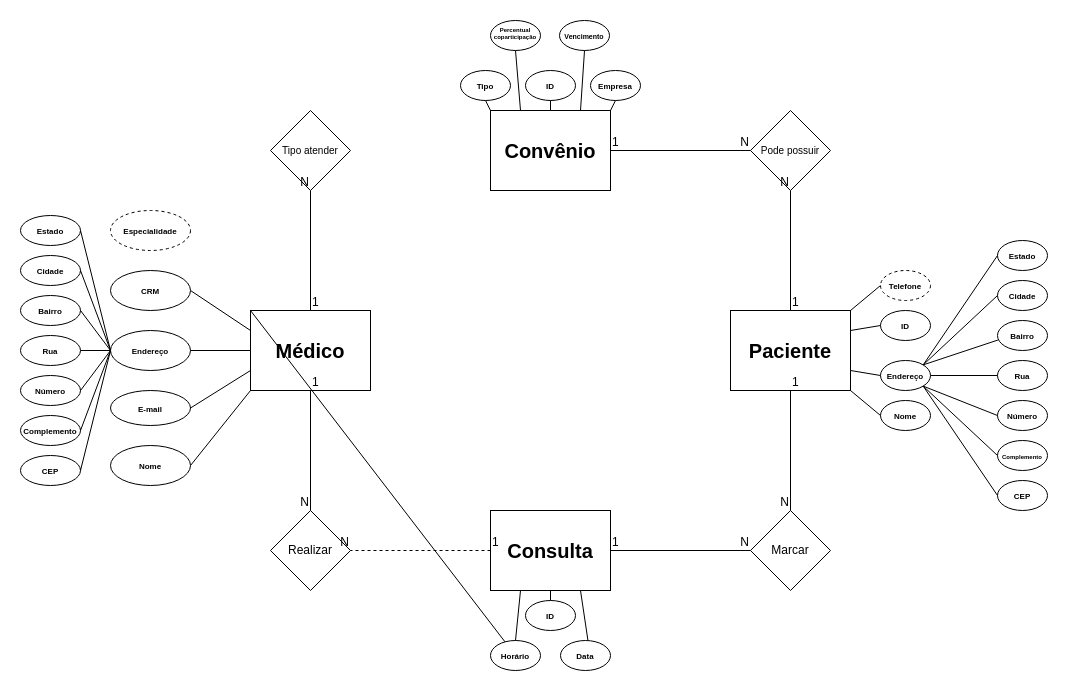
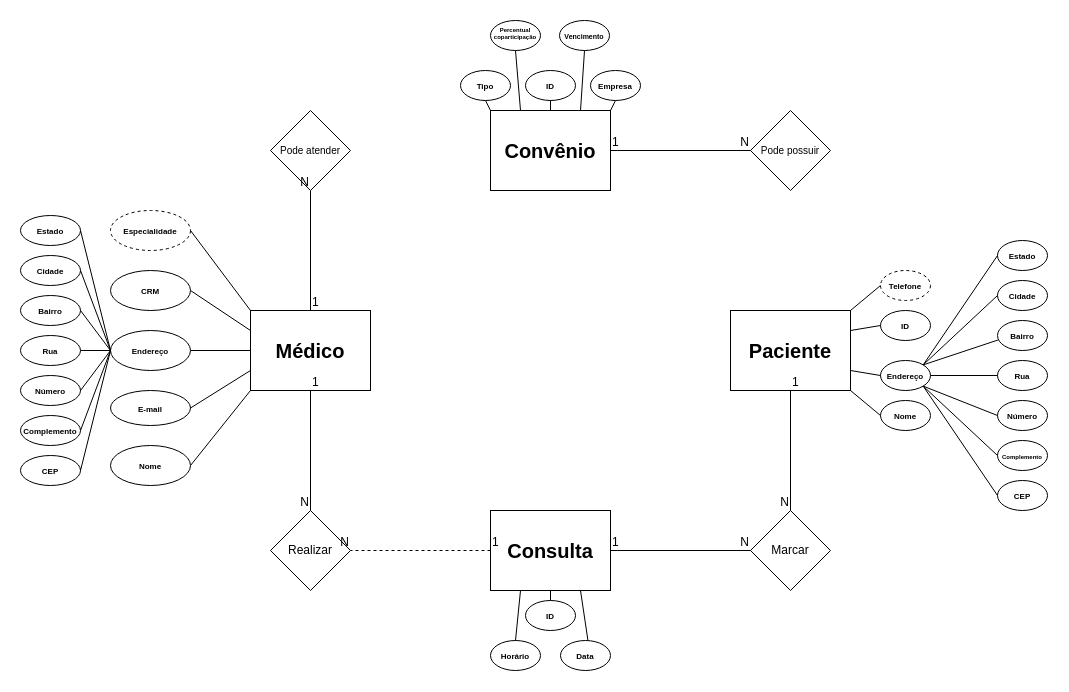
(311, 151) -> (311, 151)
(791, 251) -> none
(395, 498) -> (221, 271)
